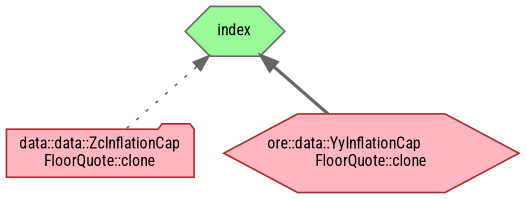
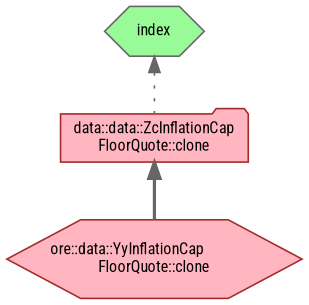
(301, 90) -> (154, 199)
